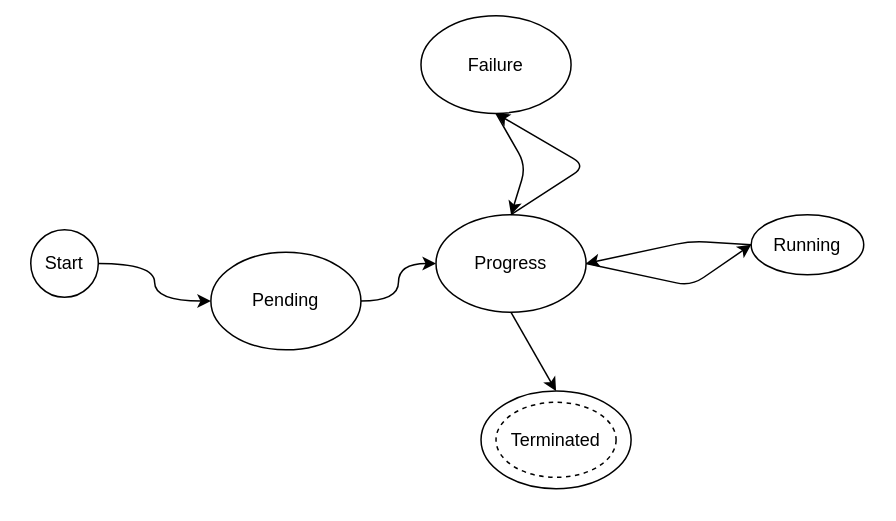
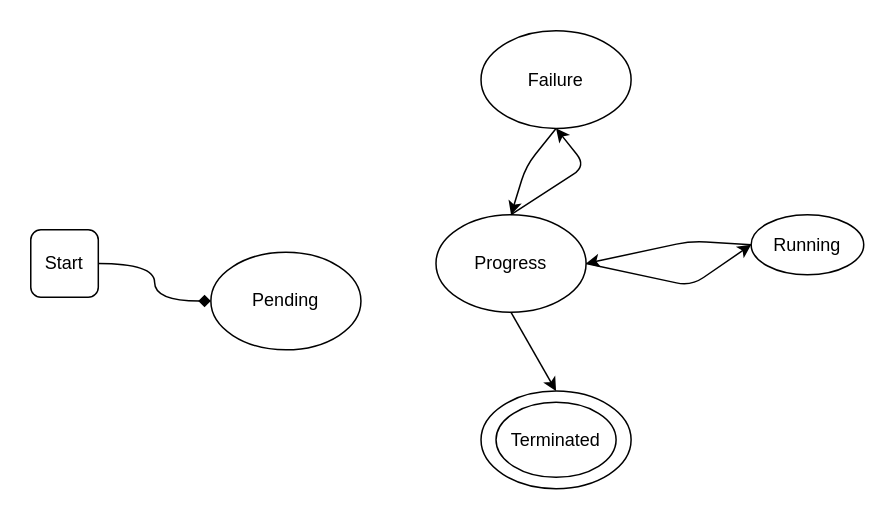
(496, 65) -> (556, 80)
(65, 263) -> (65, 263)
(398, 287) -> none
(199, 301) -> (198, 301)
(556, 440) -> (556, 440)
